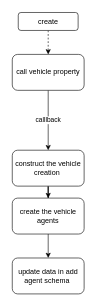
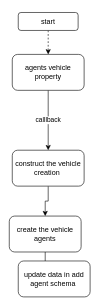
(48, 21) -> (48, 21)
(48, 72) -> (48, 72)
(48, 216) -> (45, 234)
(48, 276) -> (54, 279)
